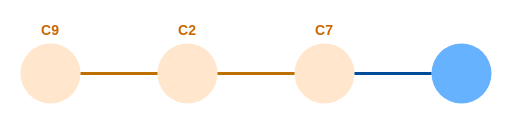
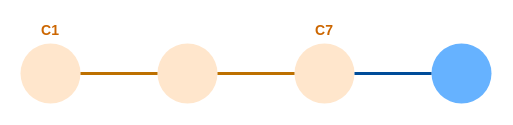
(51, 31) -> (51, 31)
(188, 31) -> none
